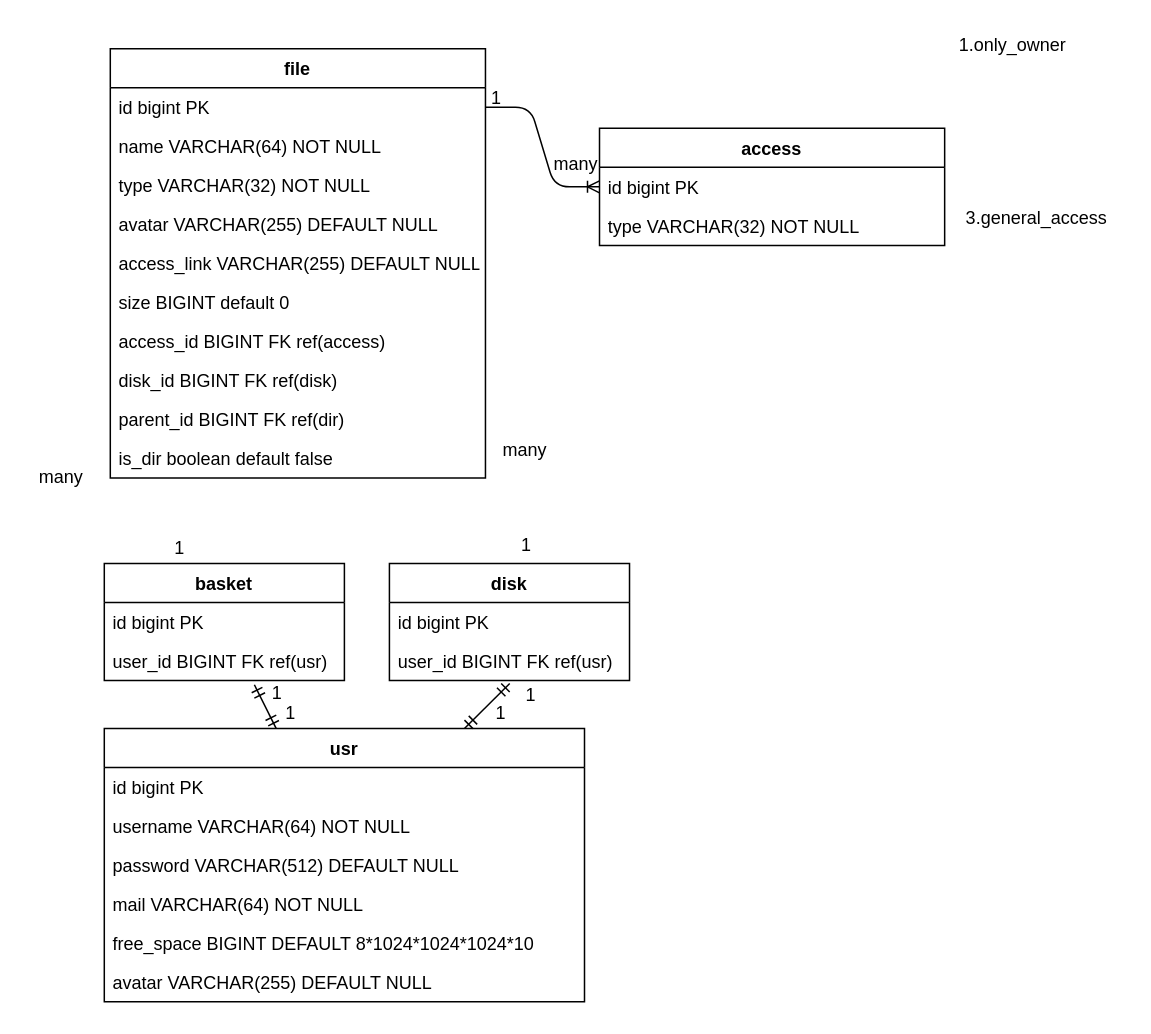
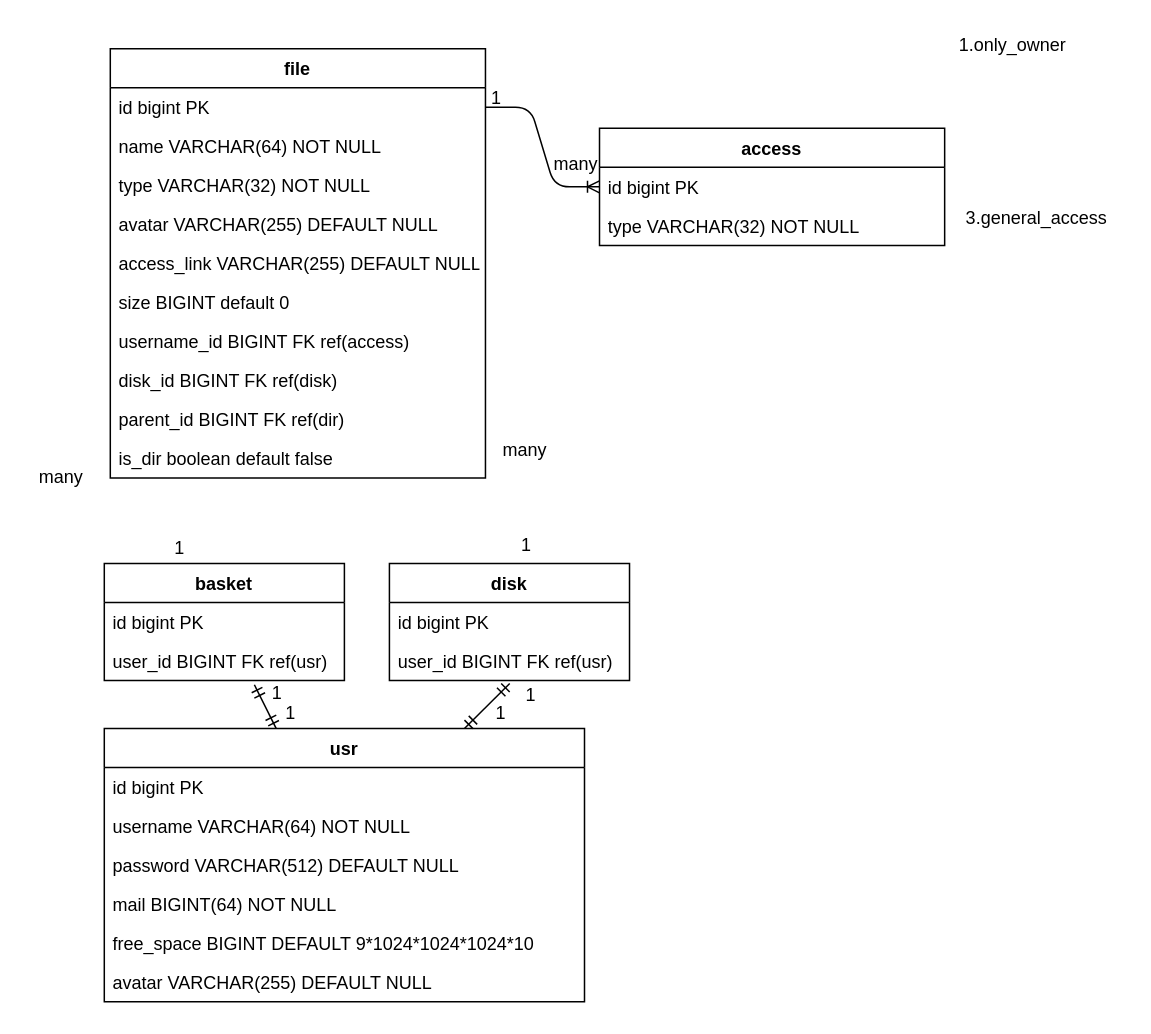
(265, 342) -> (275, 342)
(227, 905) -> (222, 905)
(332, 944) -> (332, 944)
